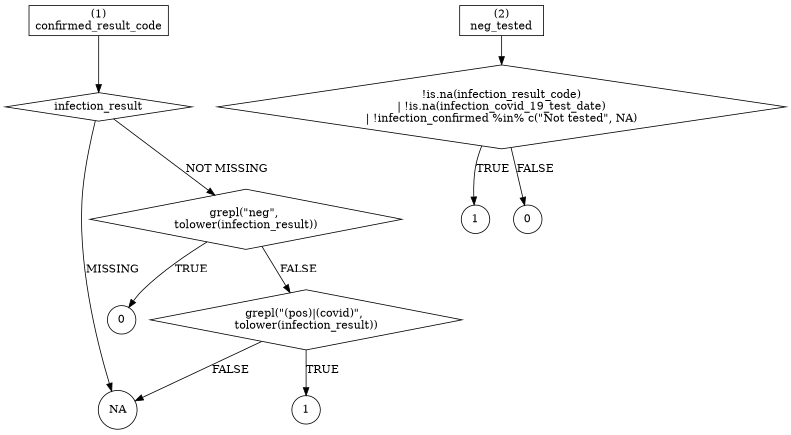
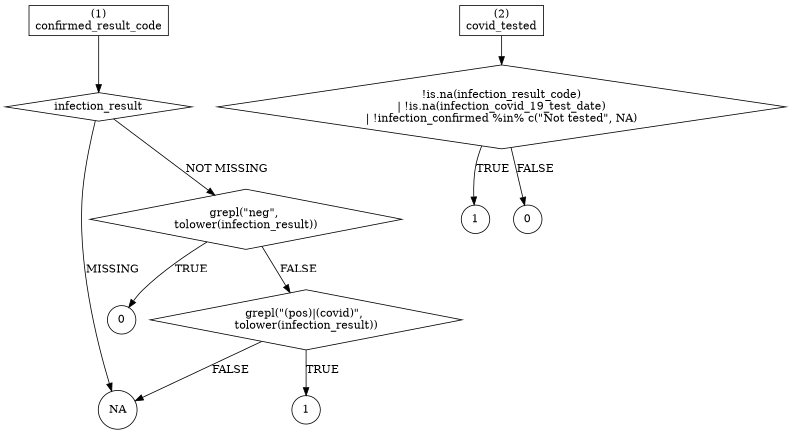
(502, 21) -> (502, 21)
